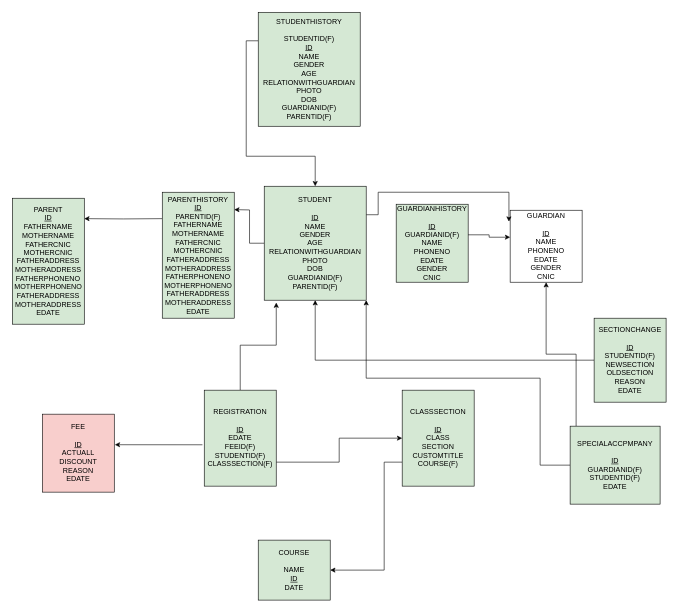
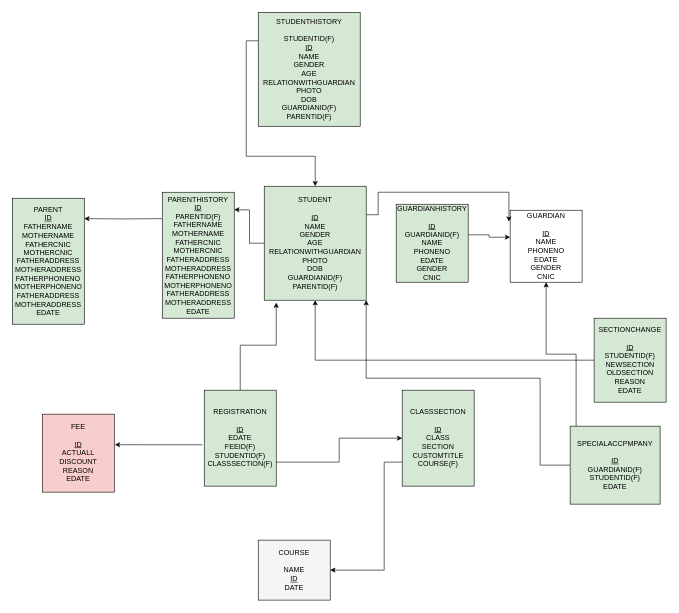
(294, 570) -> (294, 570)
